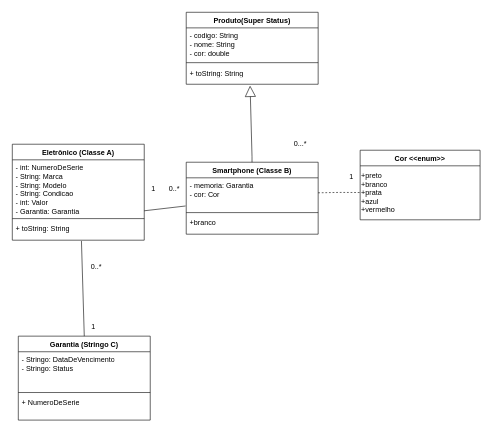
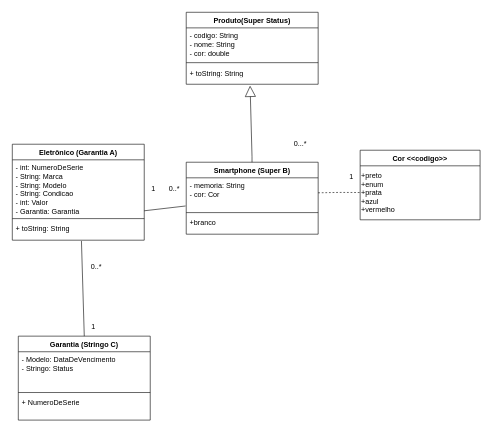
(78, 153) -> (78, 153)
(420, 159) -> (420, 159)
(252, 171) -> (252, 171)
(224, 191) -> (219, 191)
(379, 193) -> (379, 193)
(72, 365) -> (70, 365)
